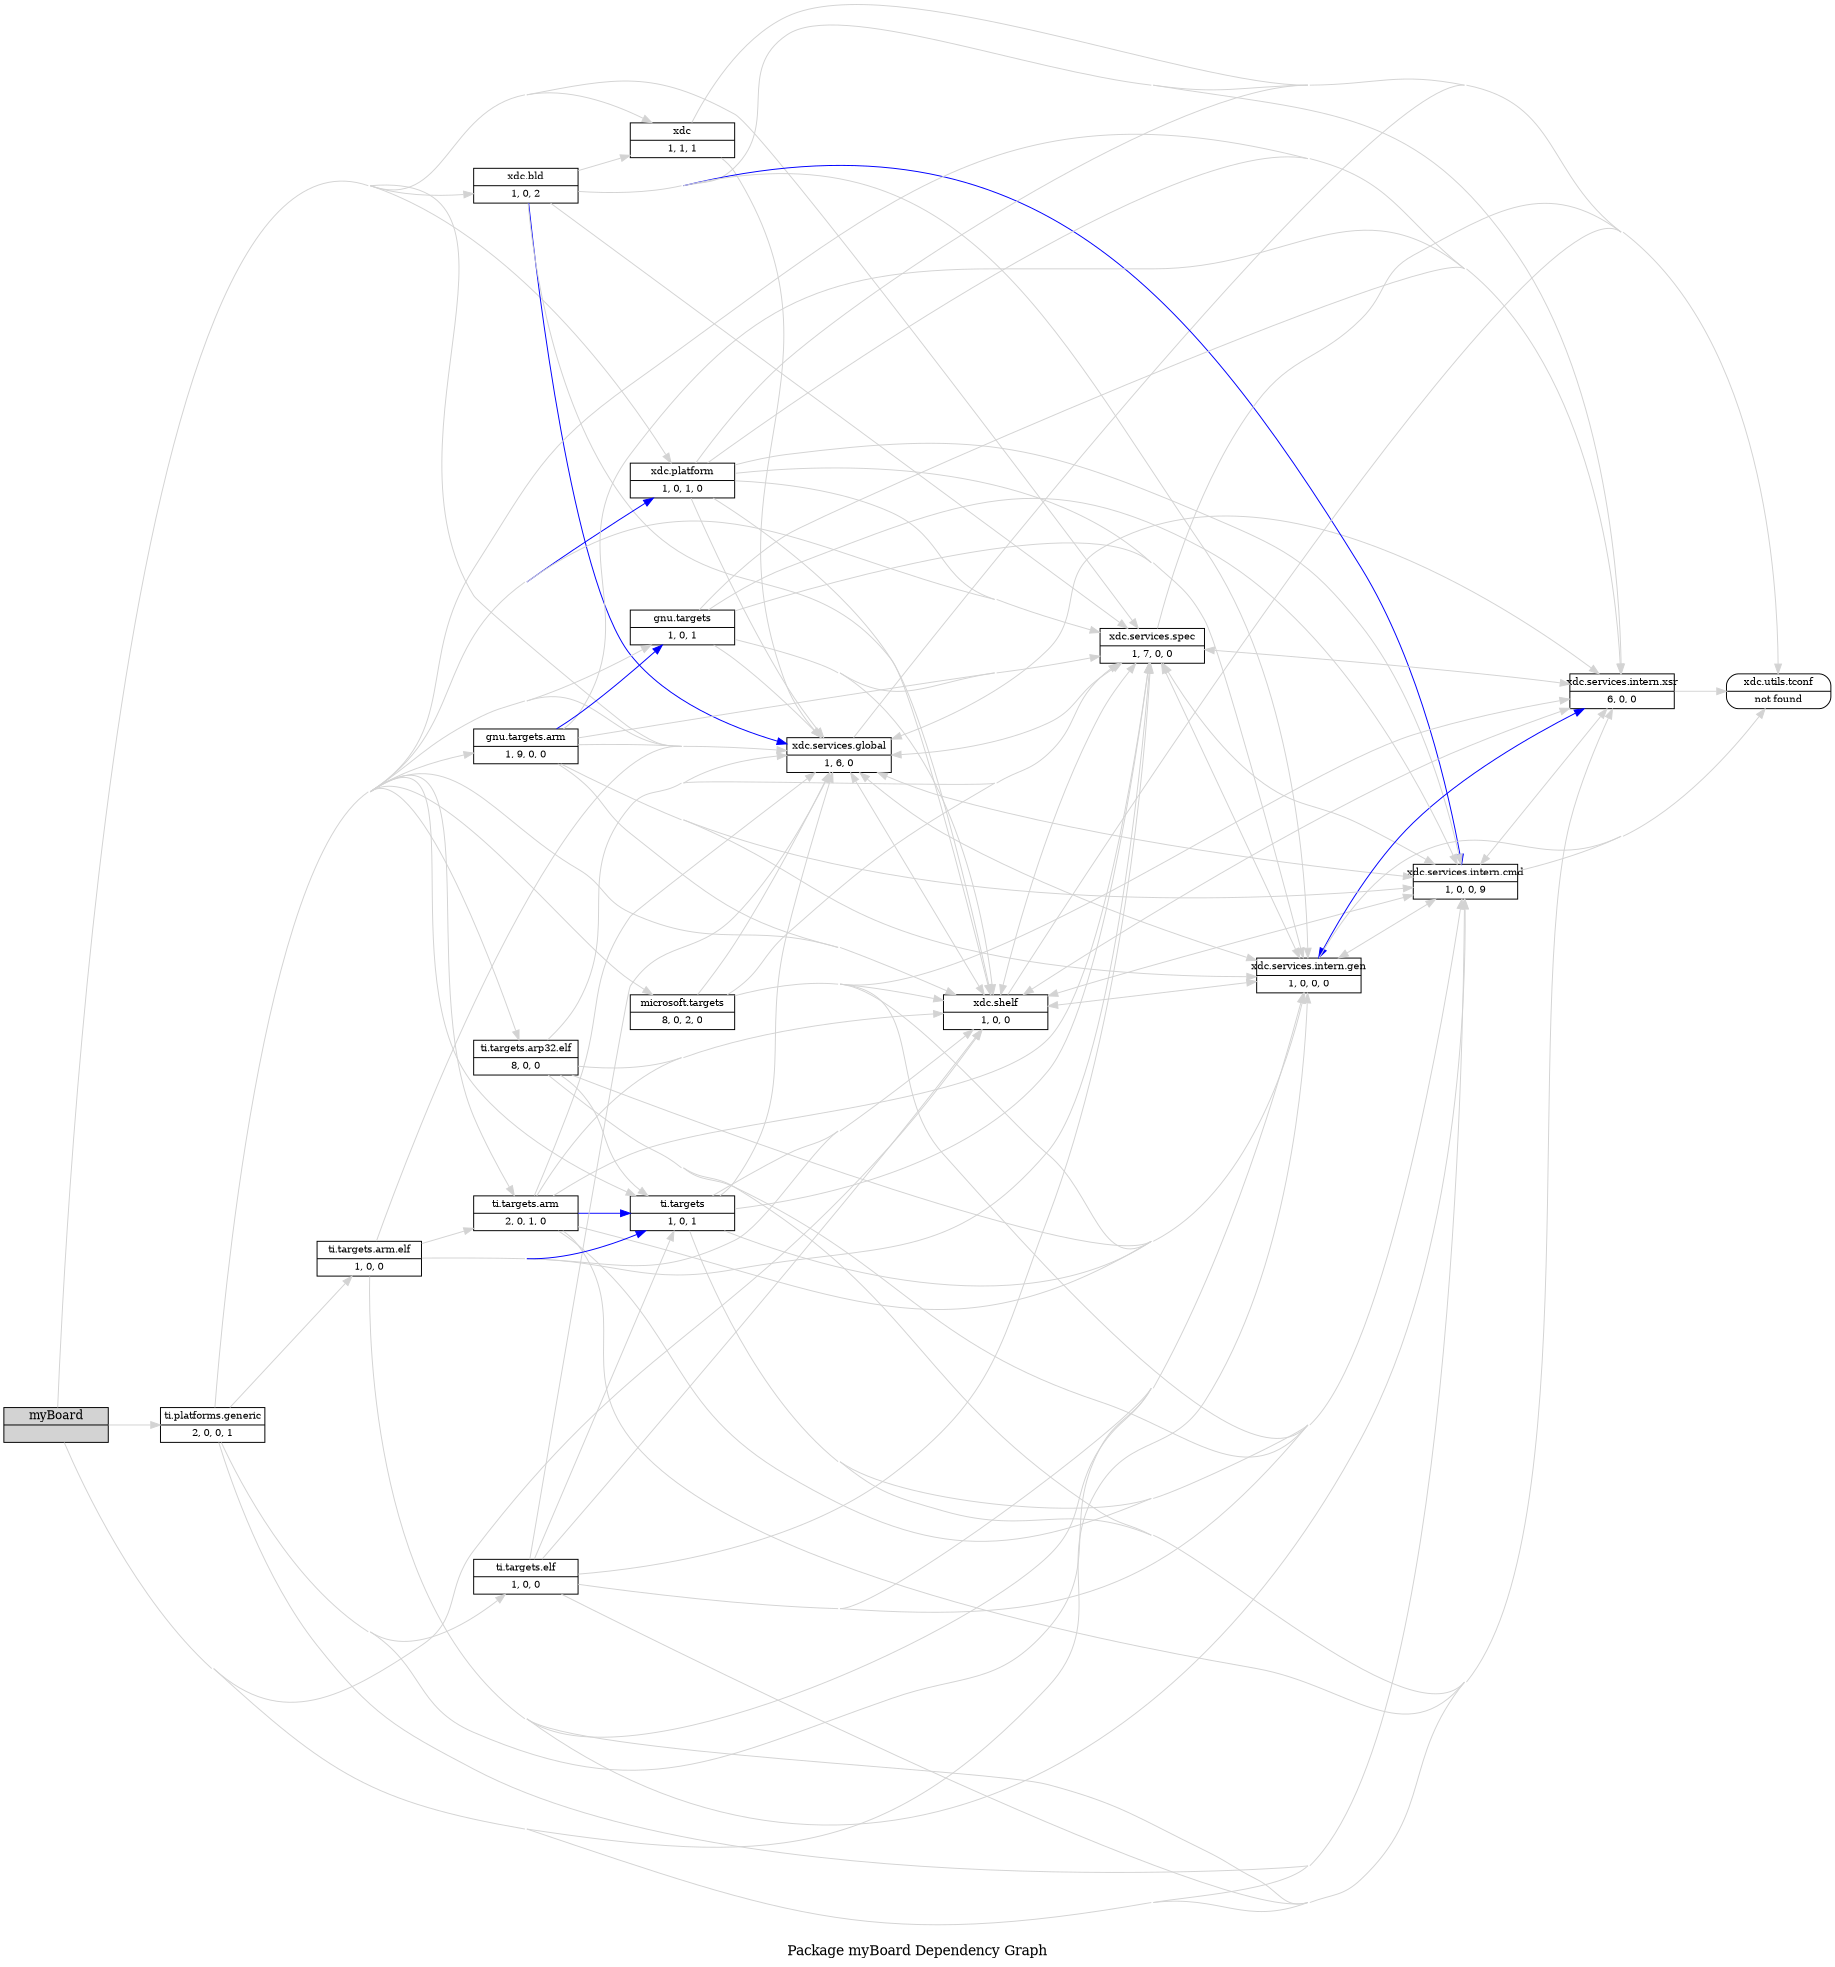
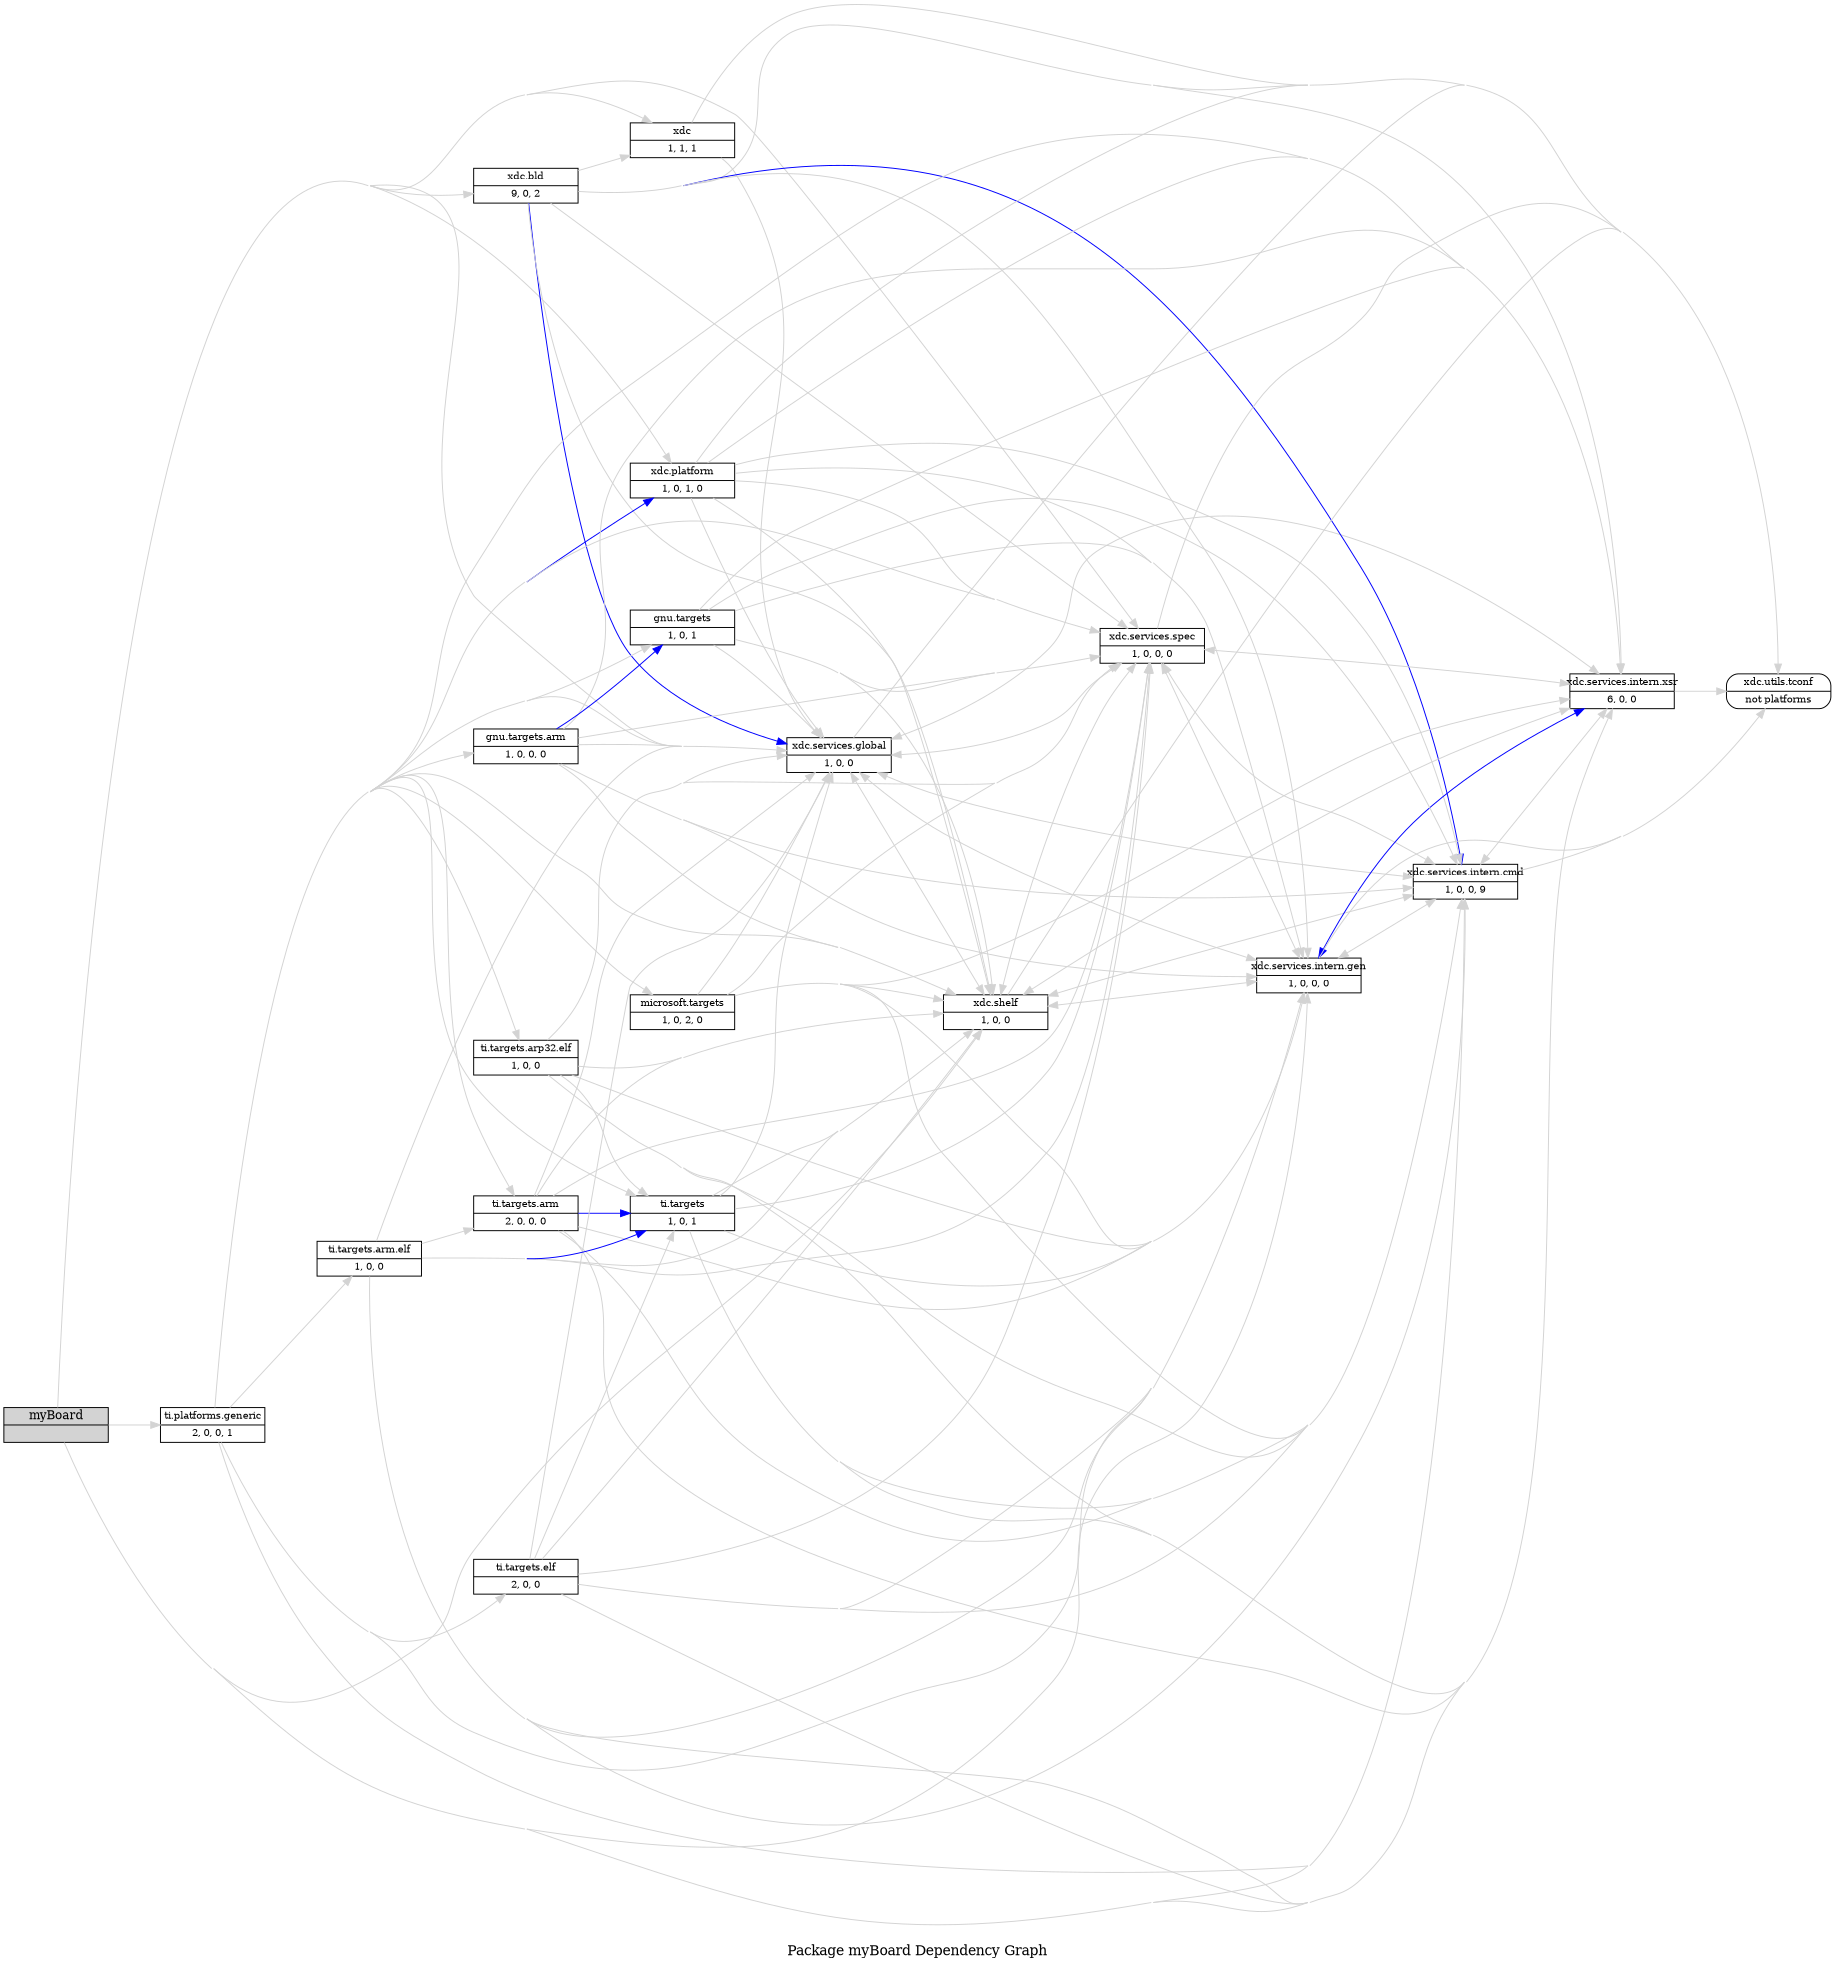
(526, 194) -> (526, 194)
(1152, 654) -> (1152, 654)
(1779, 700) -> (1779, 700)
(526, 755) -> (526, 755)
(839, 763) -> (839, 763)
(682, 1020) -> (682, 1020)
(526, 1066) -> (526, 1066)
(526, 1222) -> (526, 1222)
(526, 1585) -> (526, 1585)
